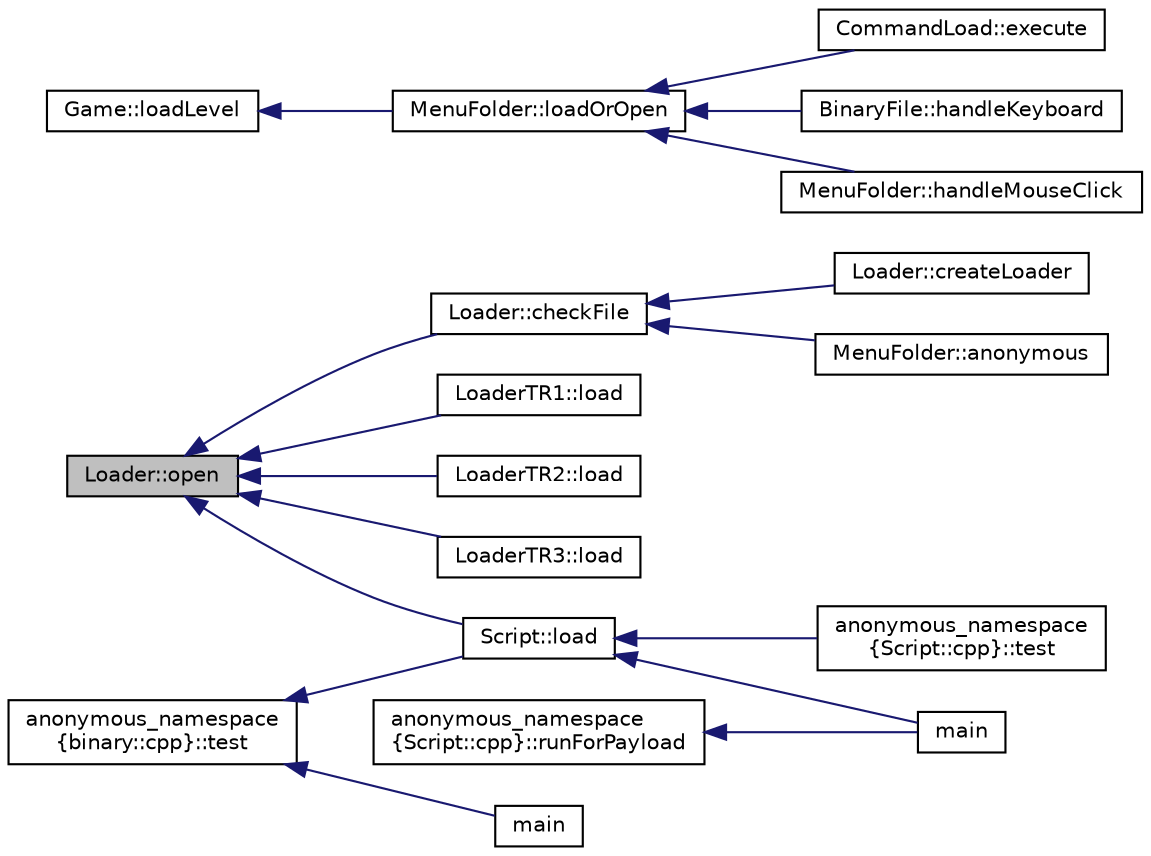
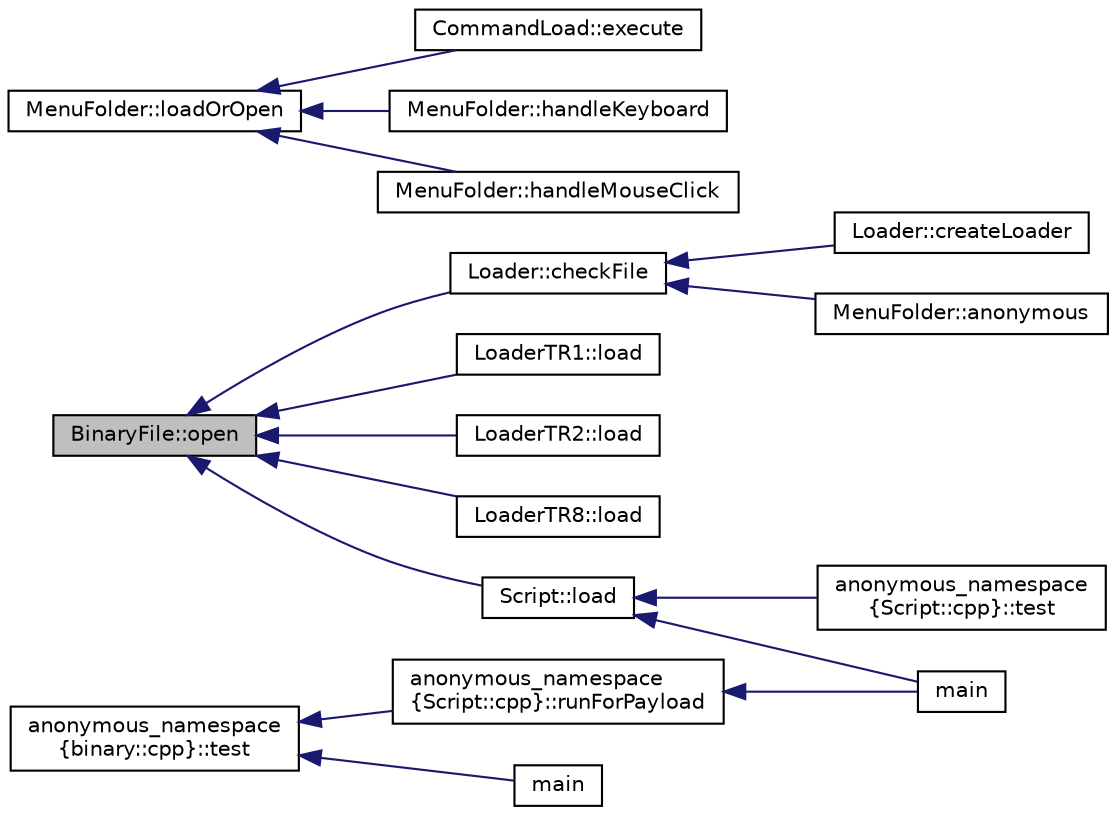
(153, 111) -> none
(962, 111) -> (558, 111)
(153, 476) -> (155, 435)
(539, 557) -> (558, 517)
(385, 676) -> (357, 715)
